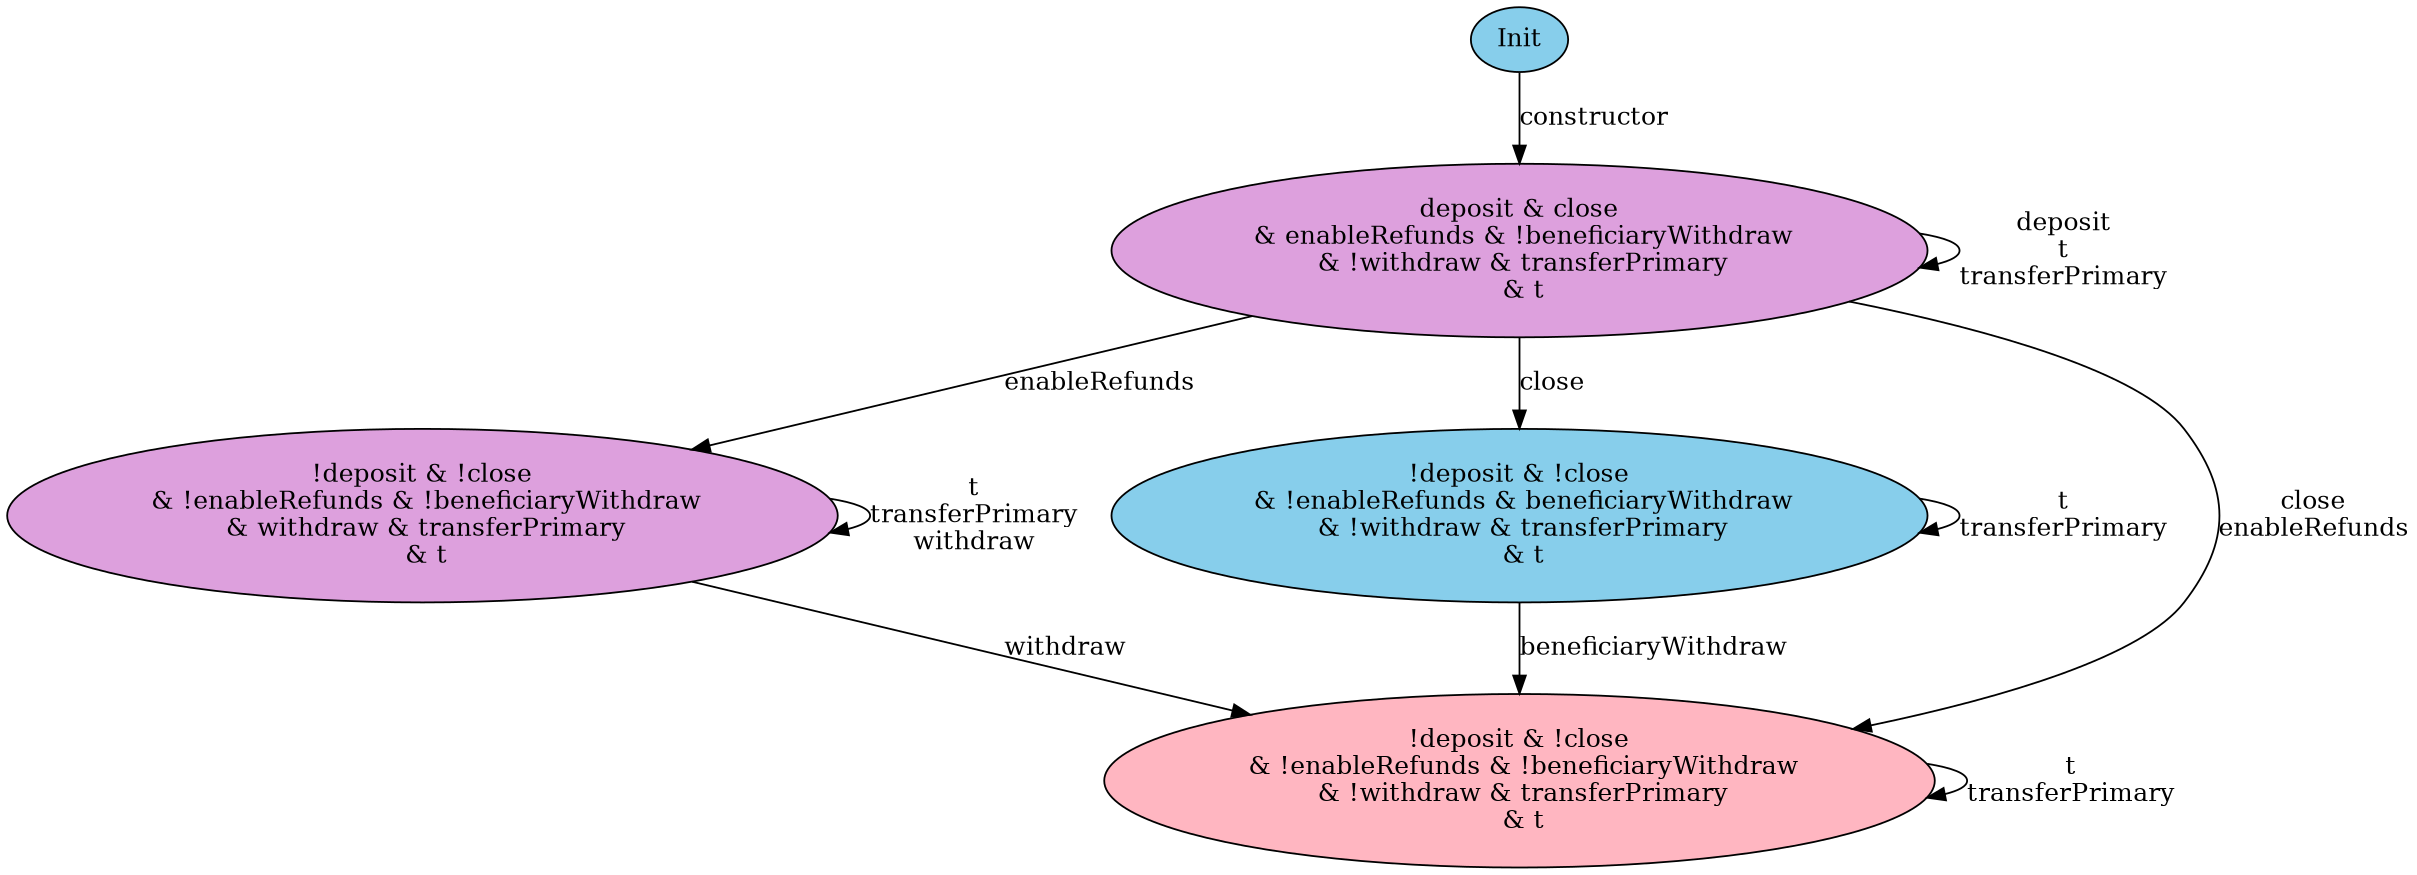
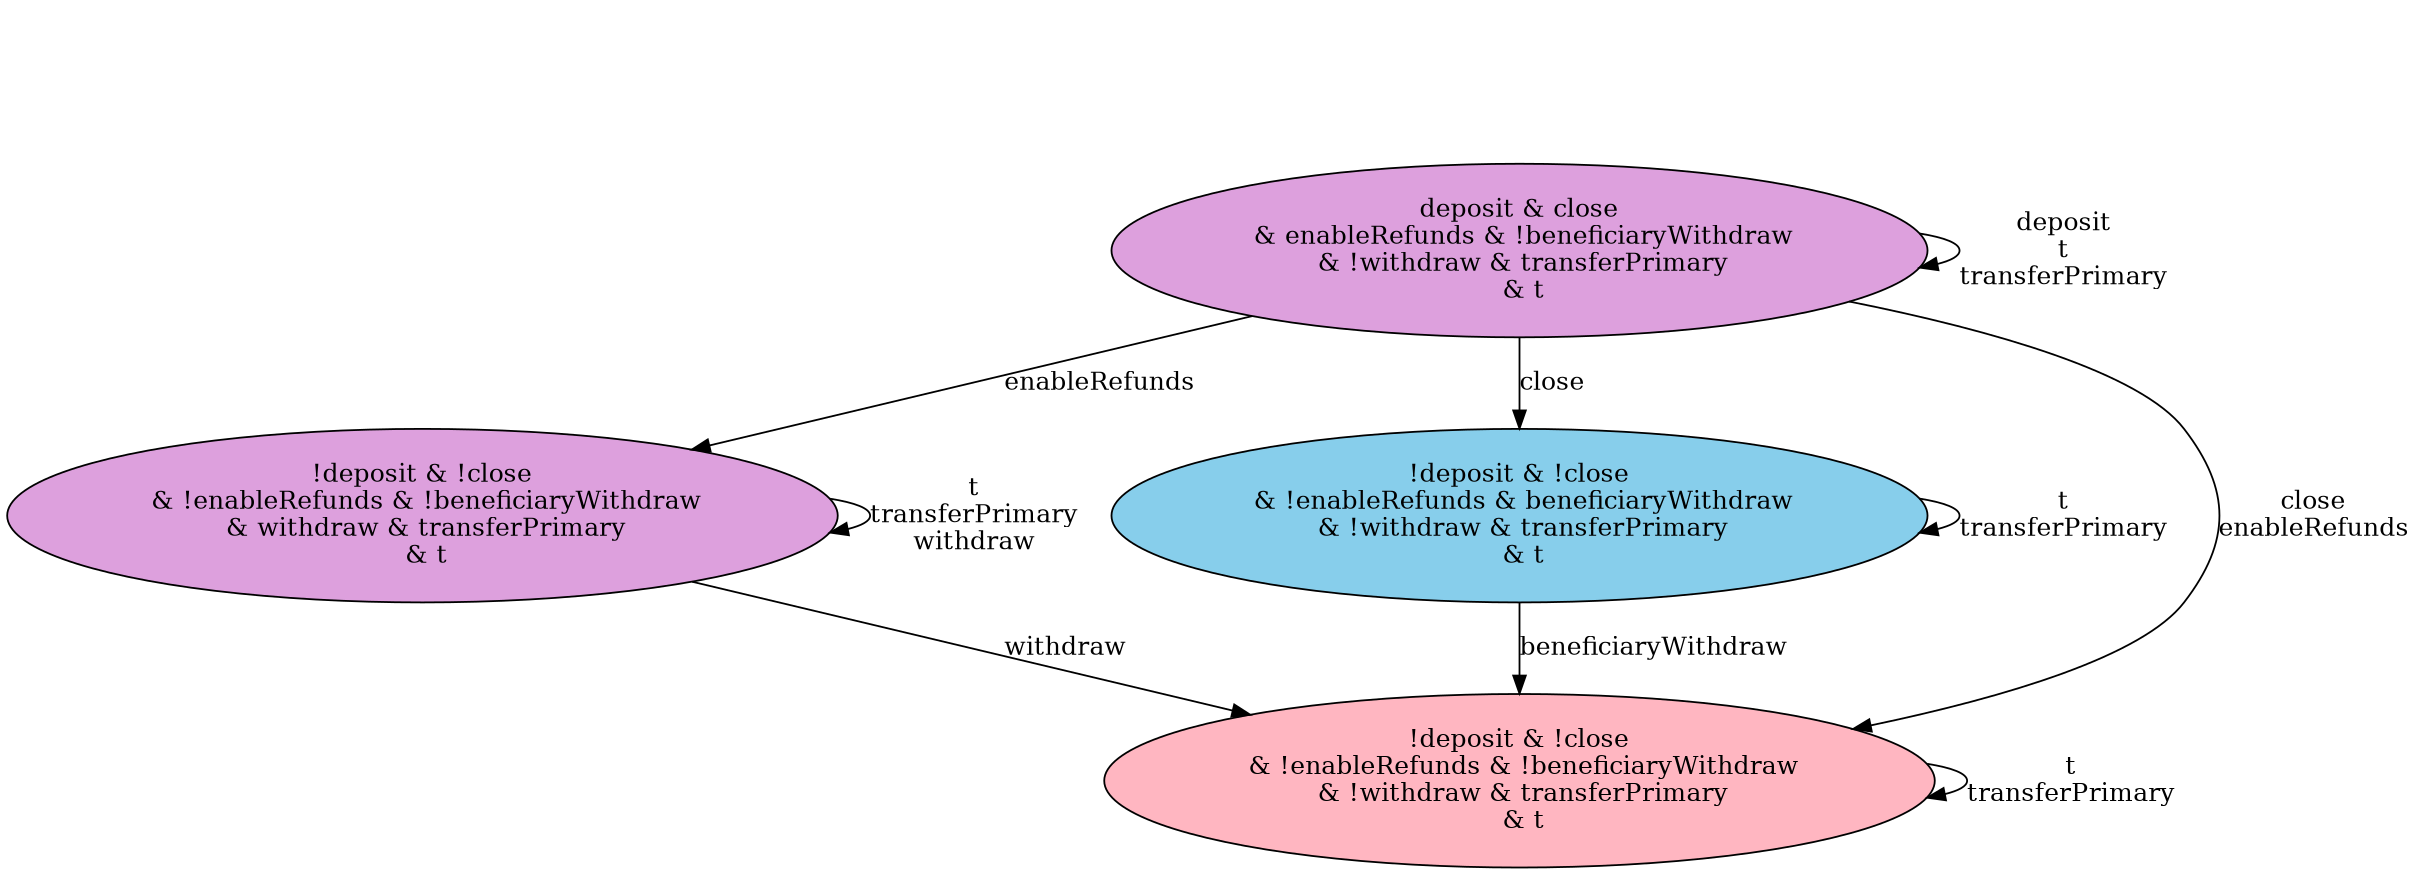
(1520, 40) -> none
